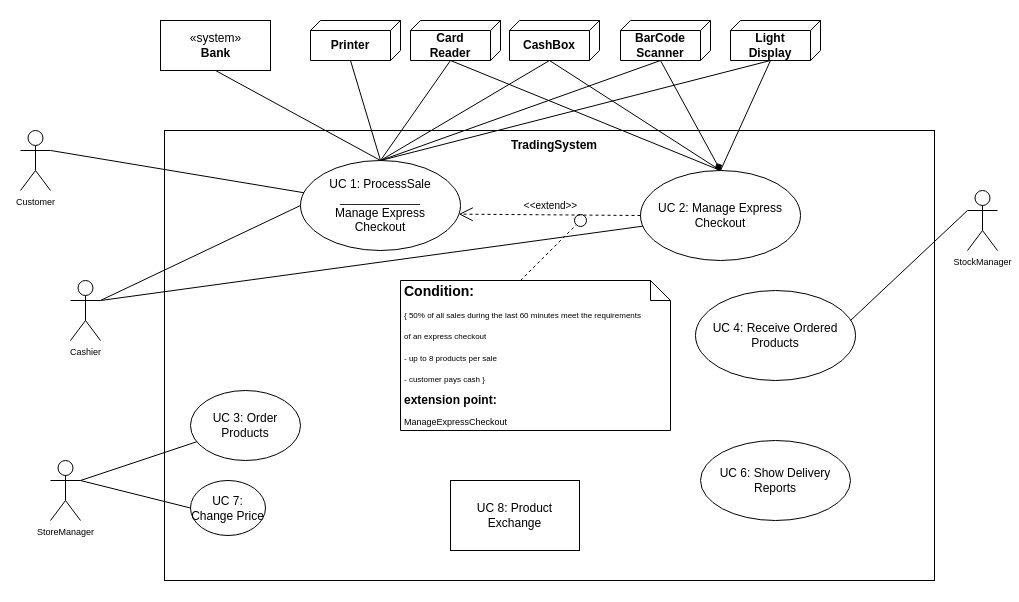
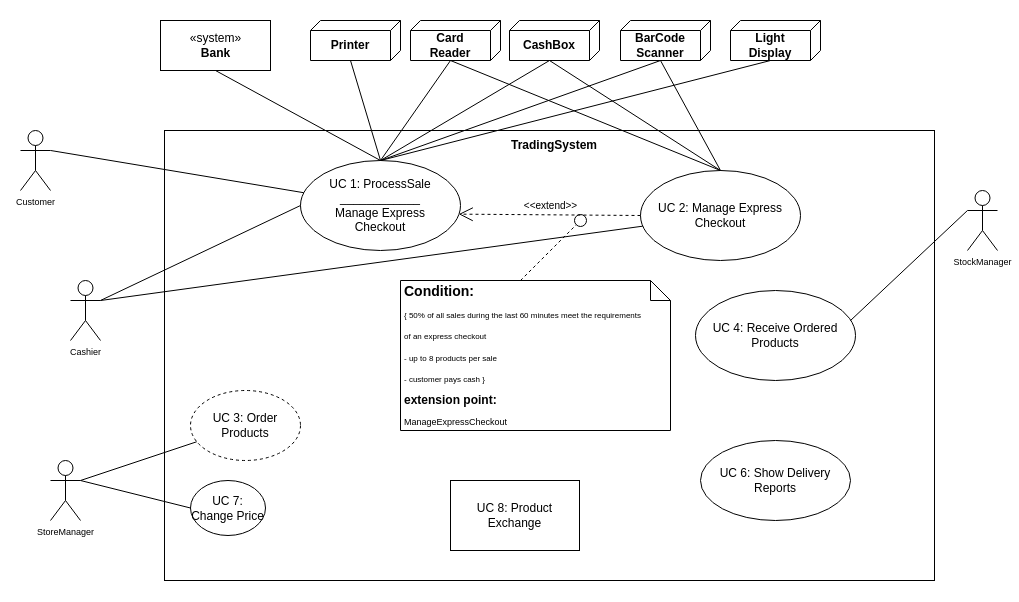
(743, 122) -> none
(716, 162) -> (717, 163)
(246, 426) -> (246, 426)
